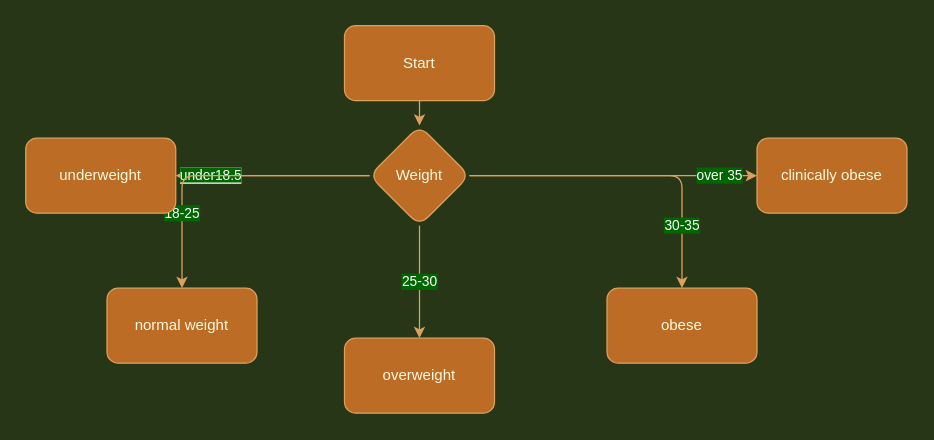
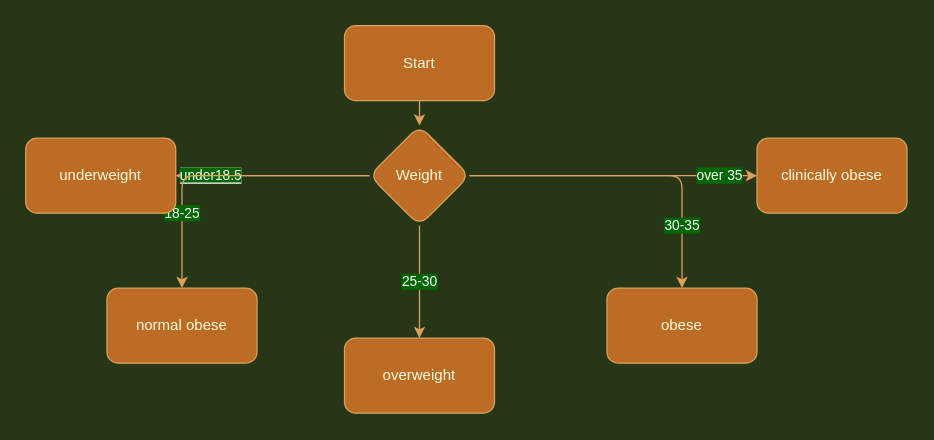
(182, 326) -> (182, 326)
